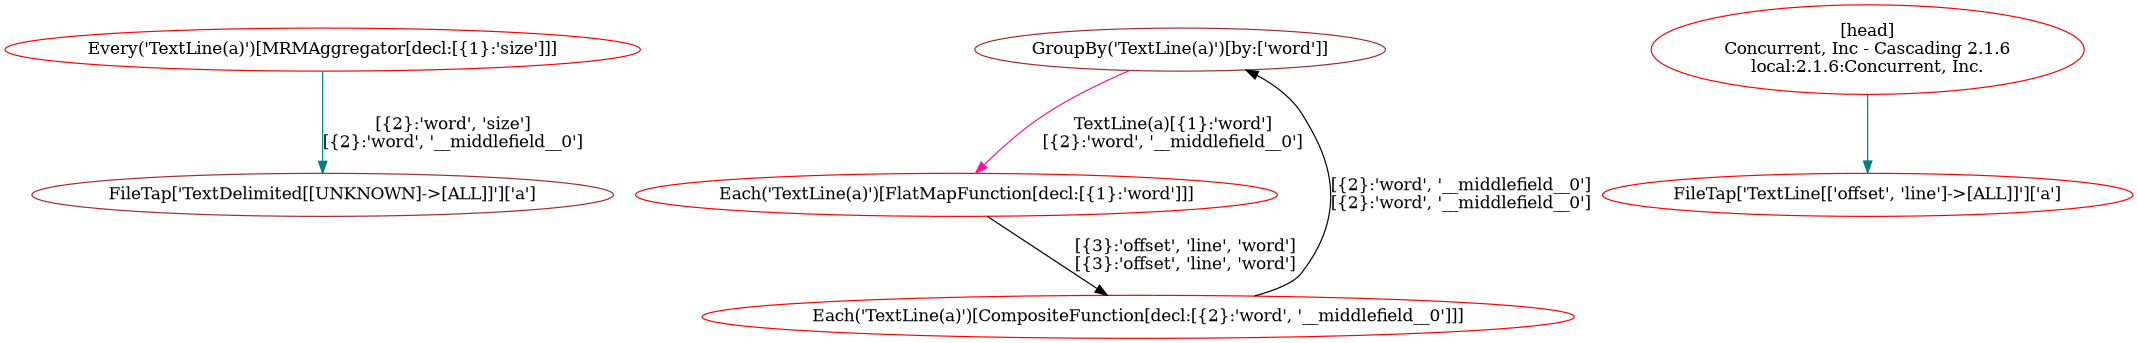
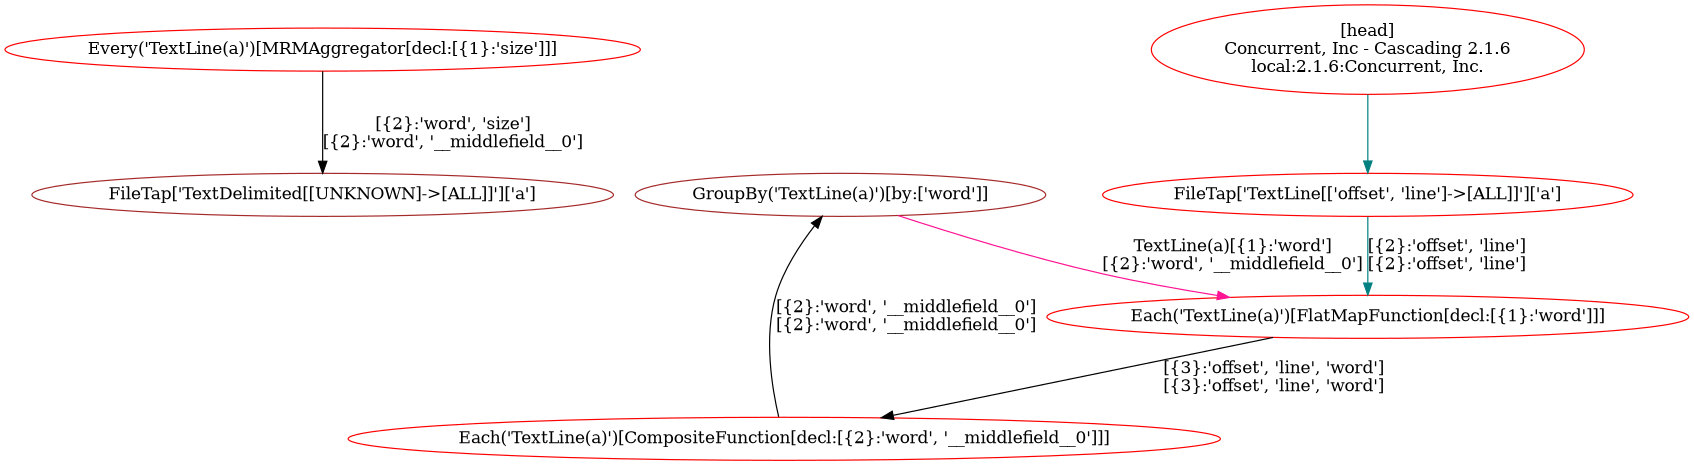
(323, 116) -> (323, 116)
none -> (1368, 250)
